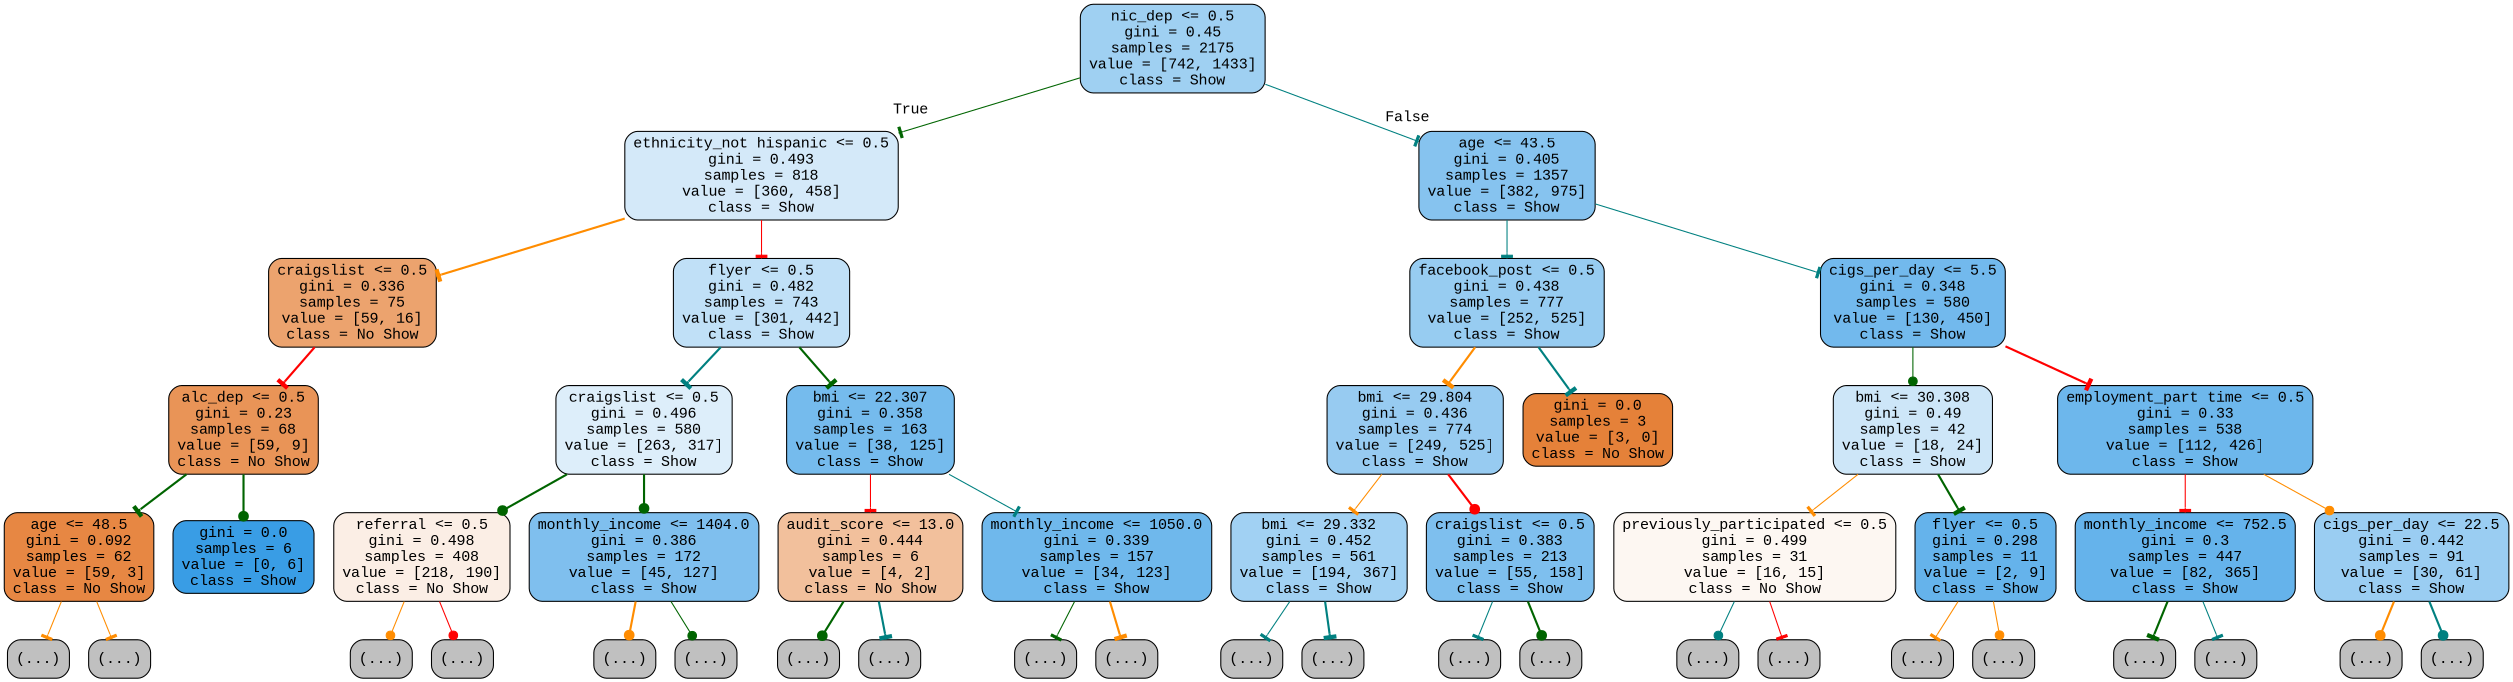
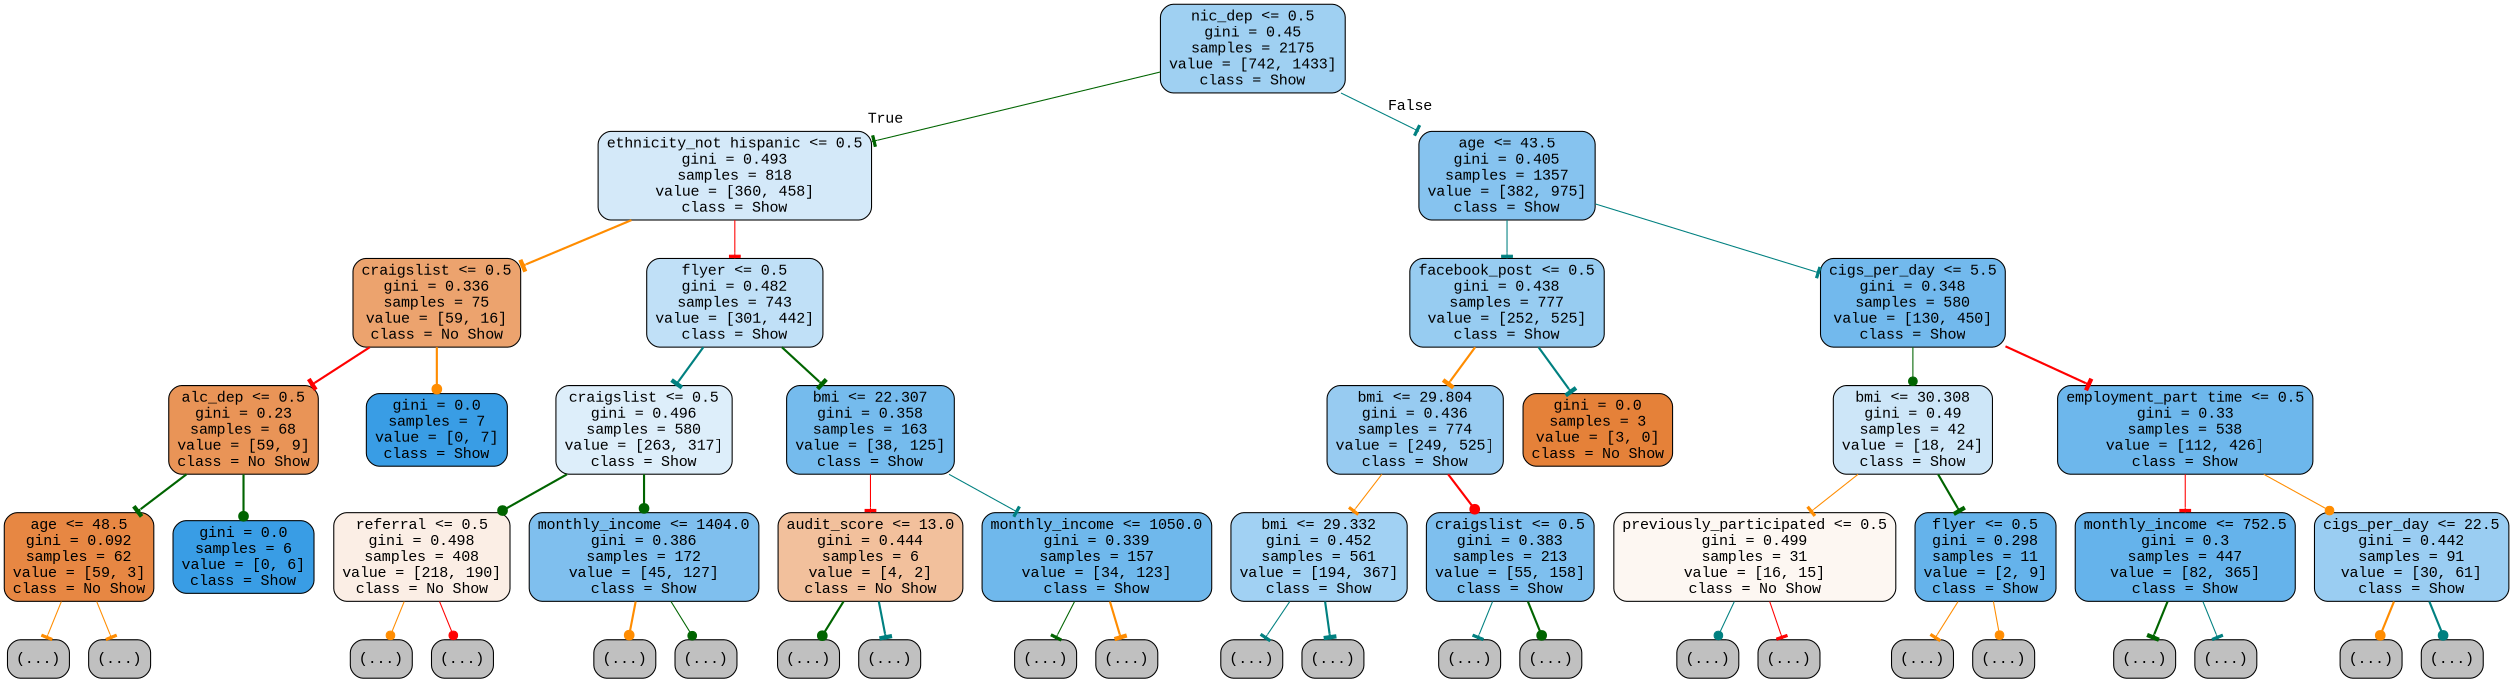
none -> (437, 430)
